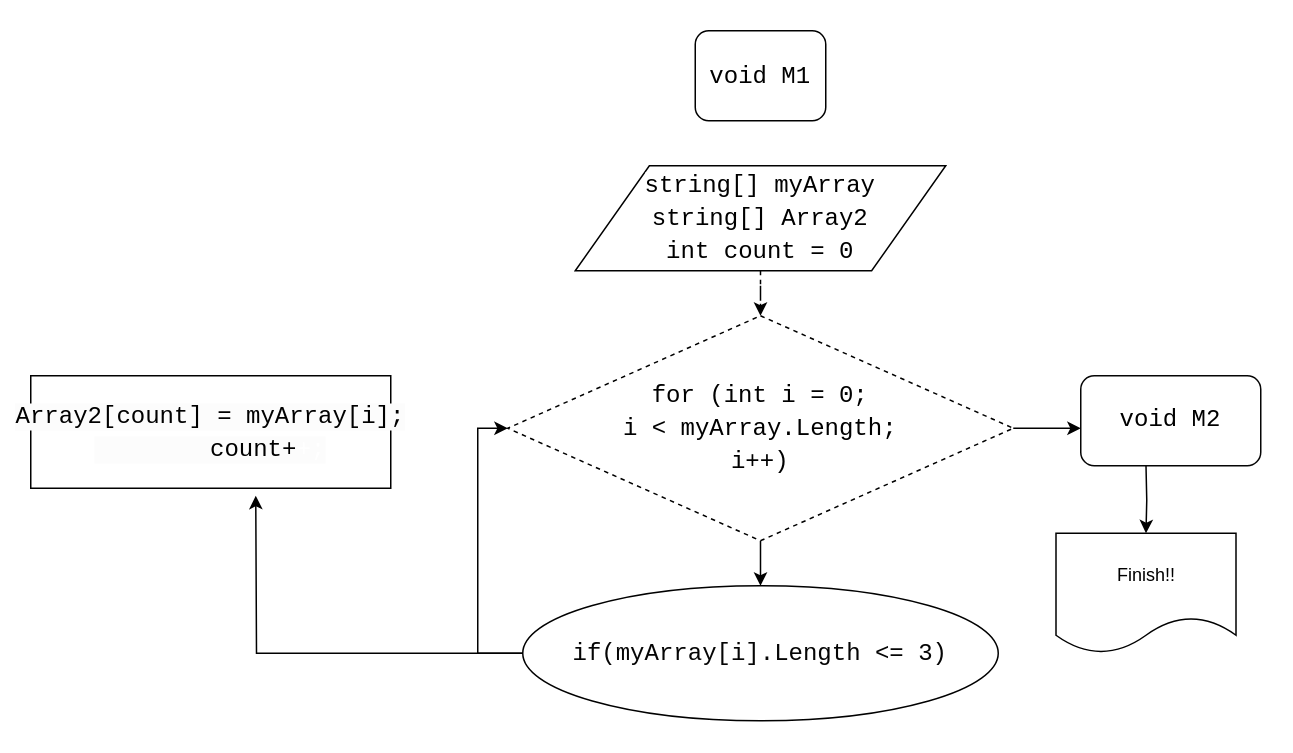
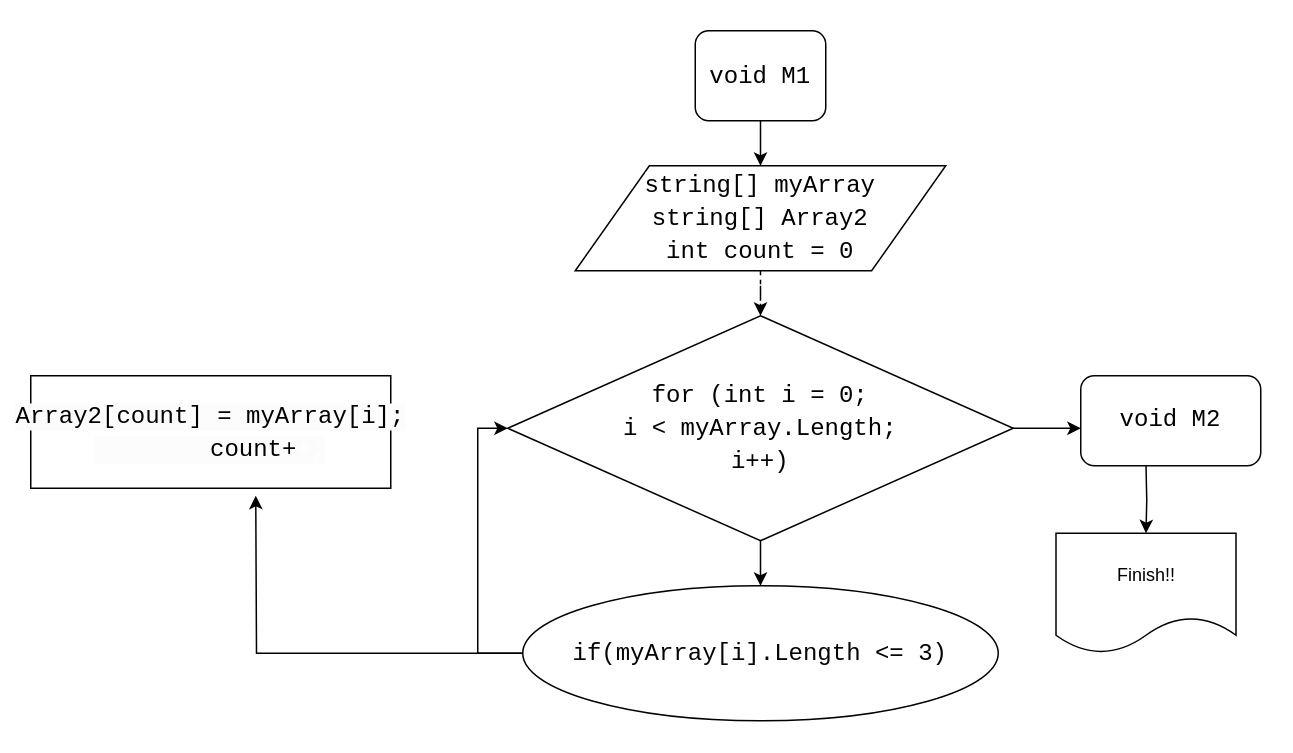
none -> (761, 149)
(761, 428) -> (761, 428)
